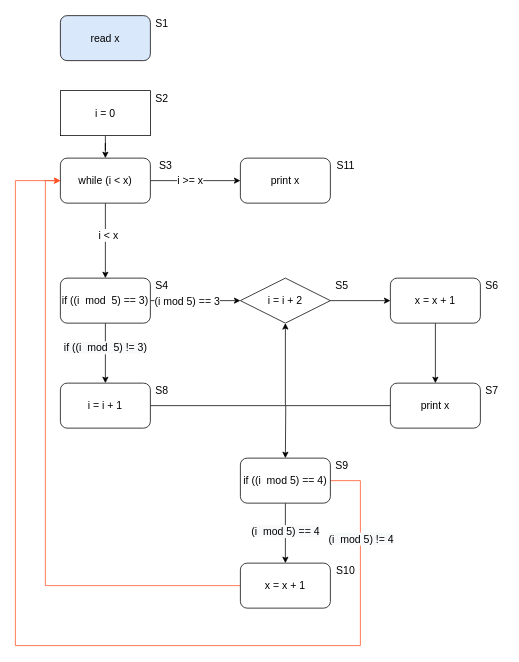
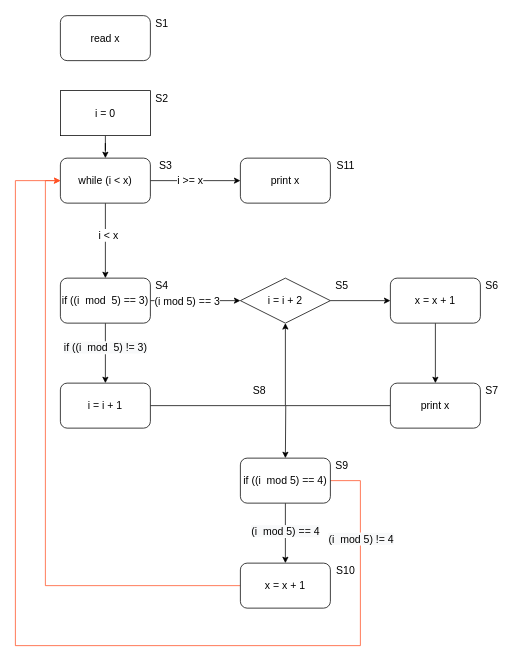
(105, 38) -> (105, 38)
(162, 390) -> (259, 390)
